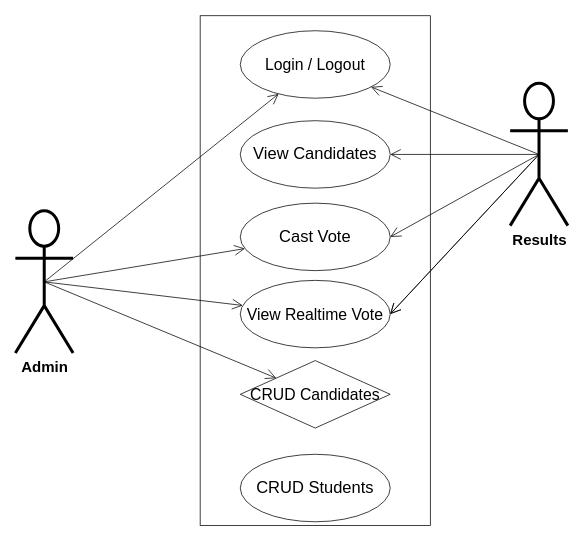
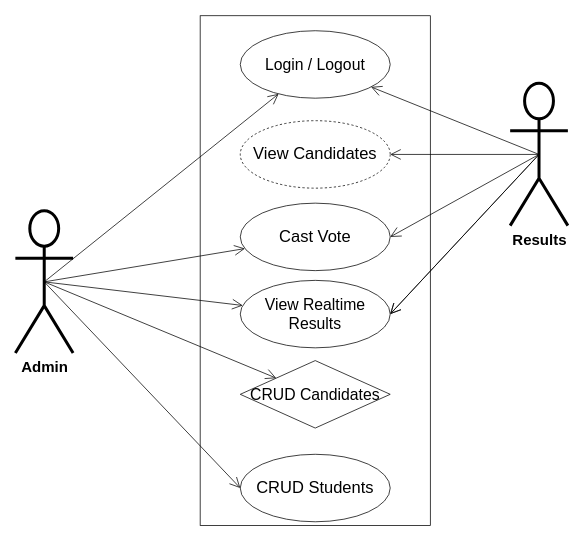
(315, 154) -> (315, 154)
(315, 314) -> (315, 314)
none -> (142, 385)
